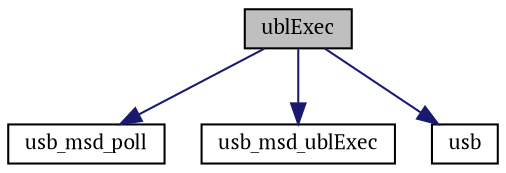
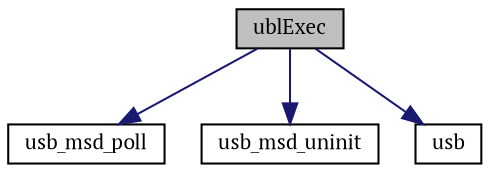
(298, 144) -> (290, 144)
